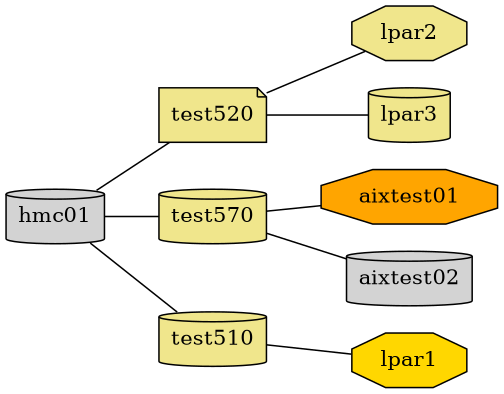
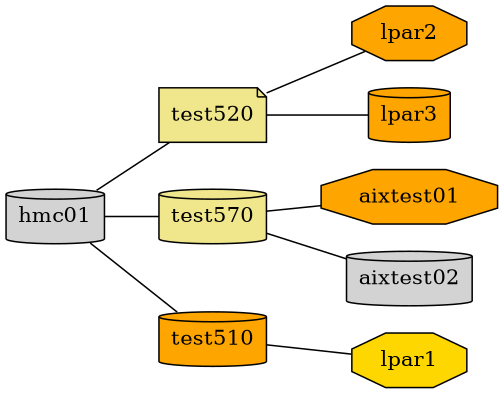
(409, 33) -> (409, 33)
(409, 115) -> (409, 115)
(213, 339) -> (213, 339)
